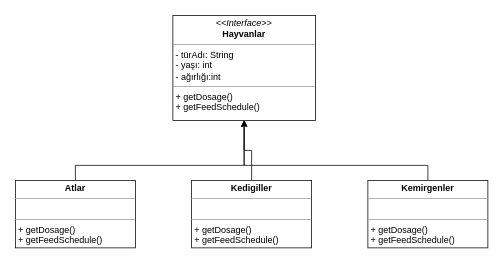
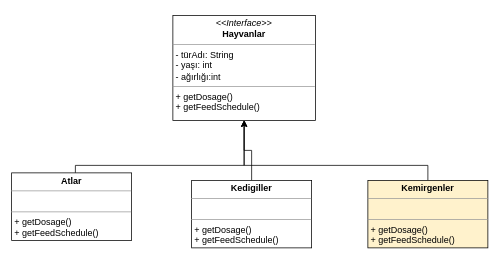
(75, 214) -> (72, 207)
(428, 214) -> (428, 214)
